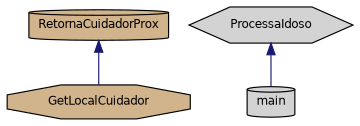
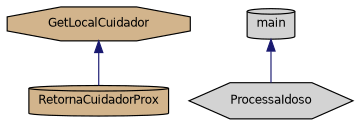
(99, 69) -> (99, 69)
(271, 71) -> (271, 67)
